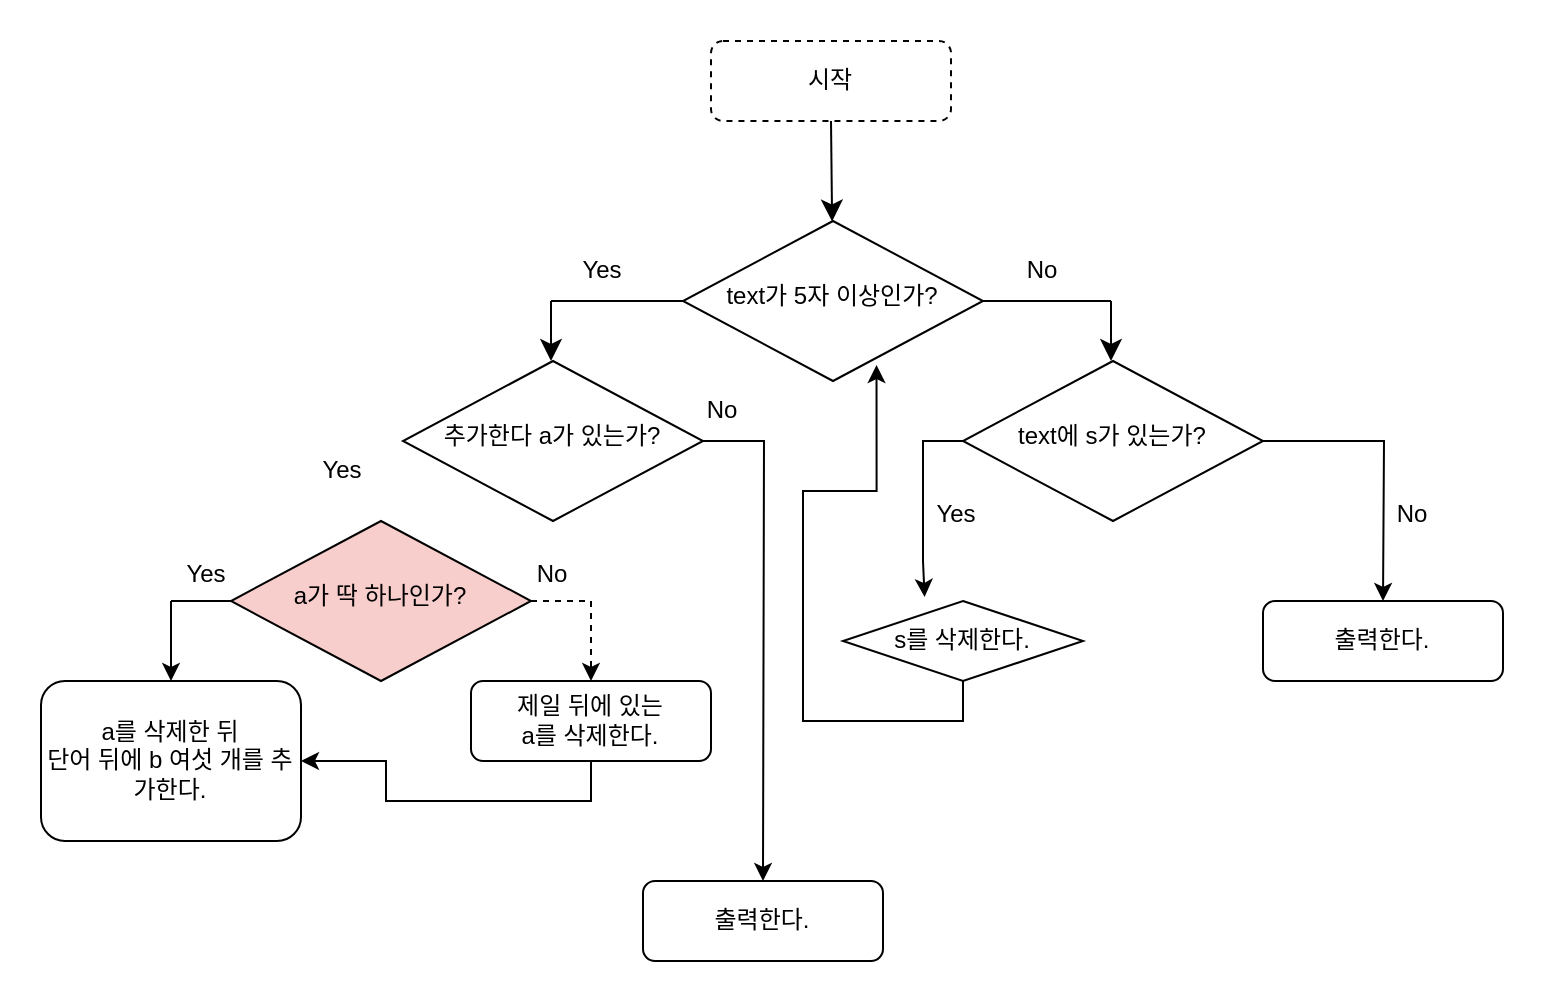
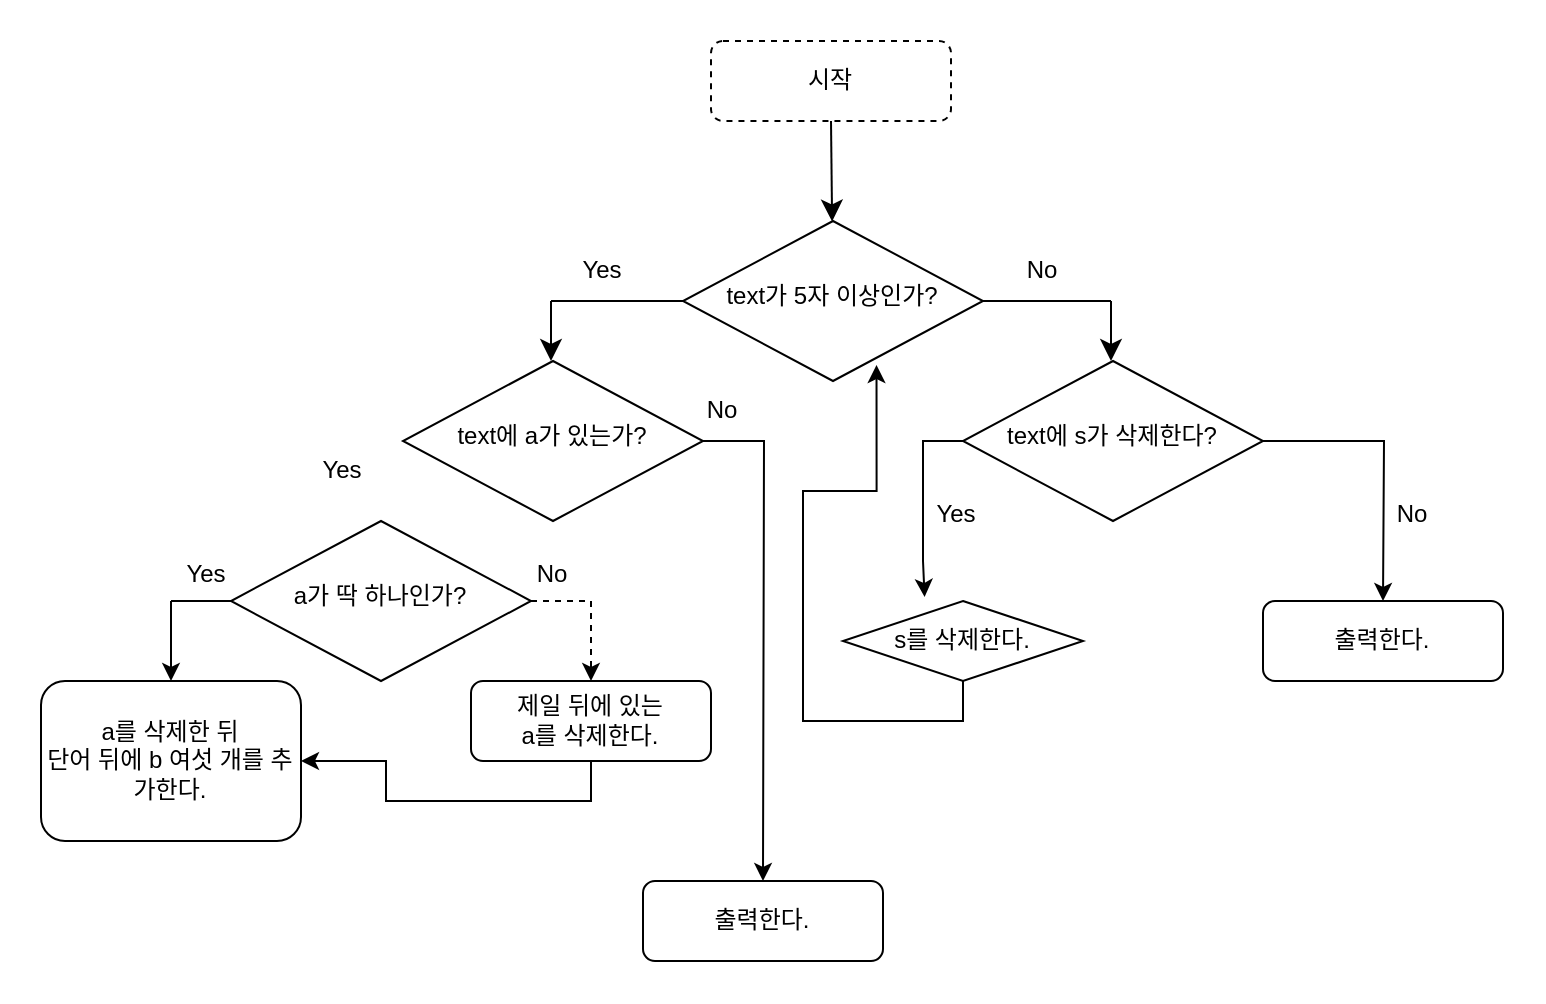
(553, 437) -> (553, 437)
(1113, 437) -> (1113, 437)
(381, 601) -> (381, 601)
